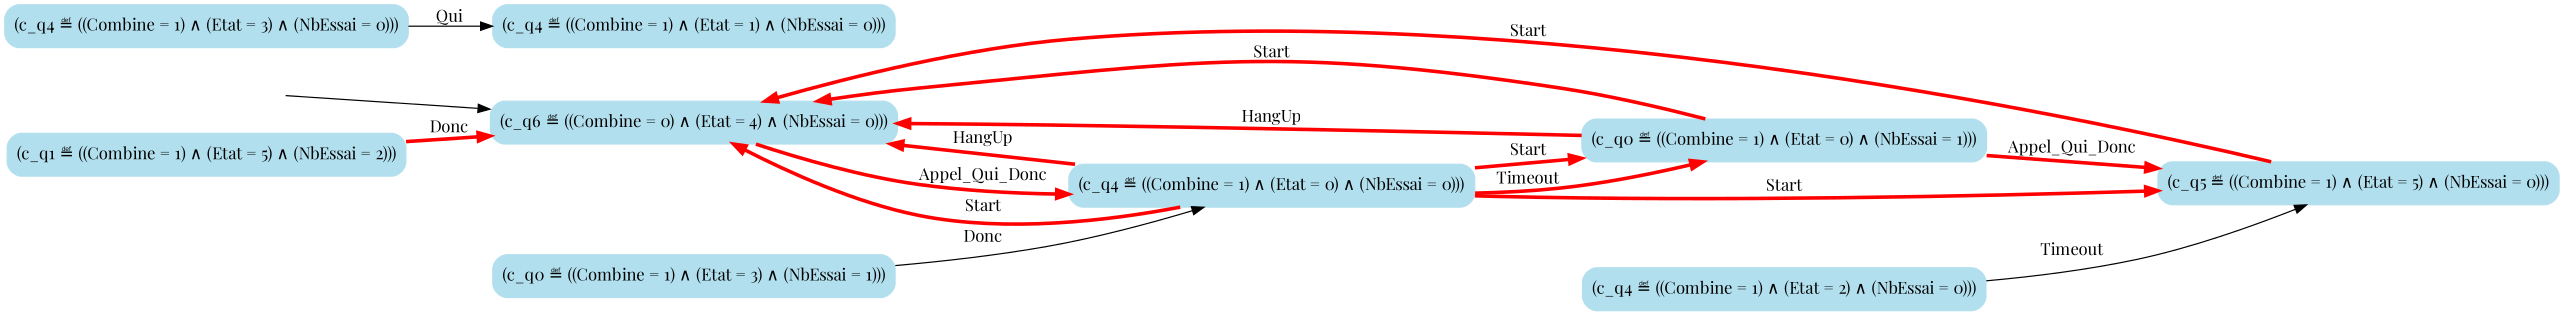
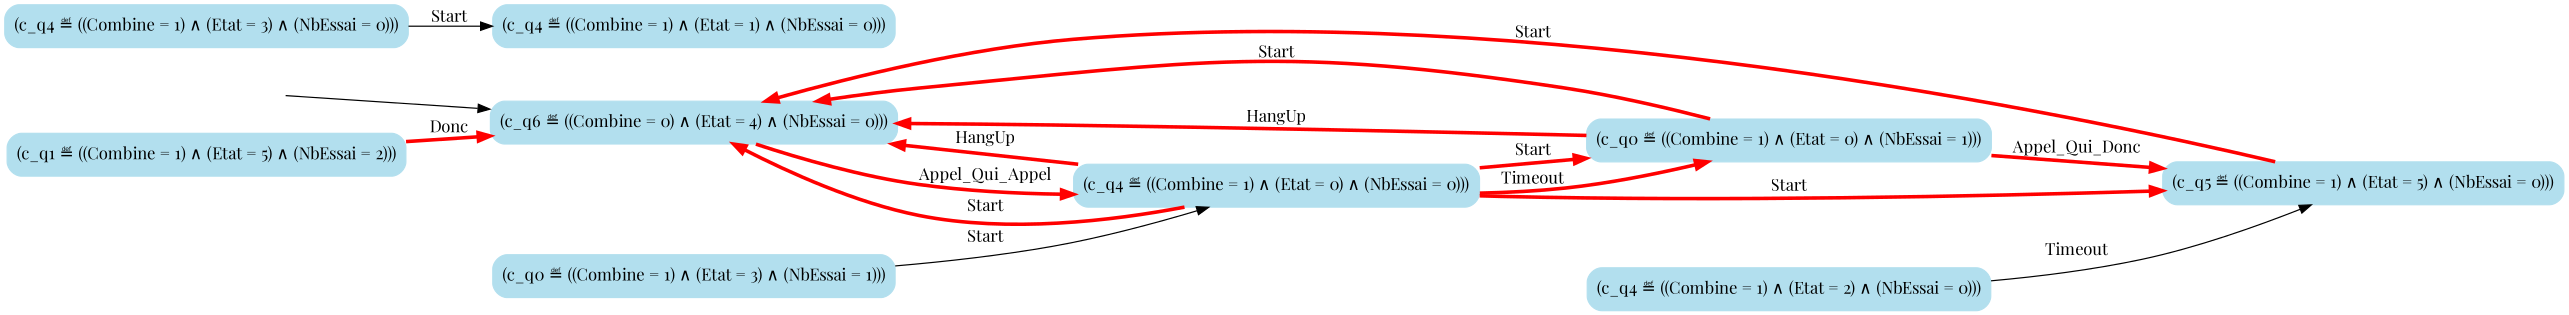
(449, 17) -> (449, 17)
(983, 176) -> (986, 176)
(983, 237) -> (986, 237)
